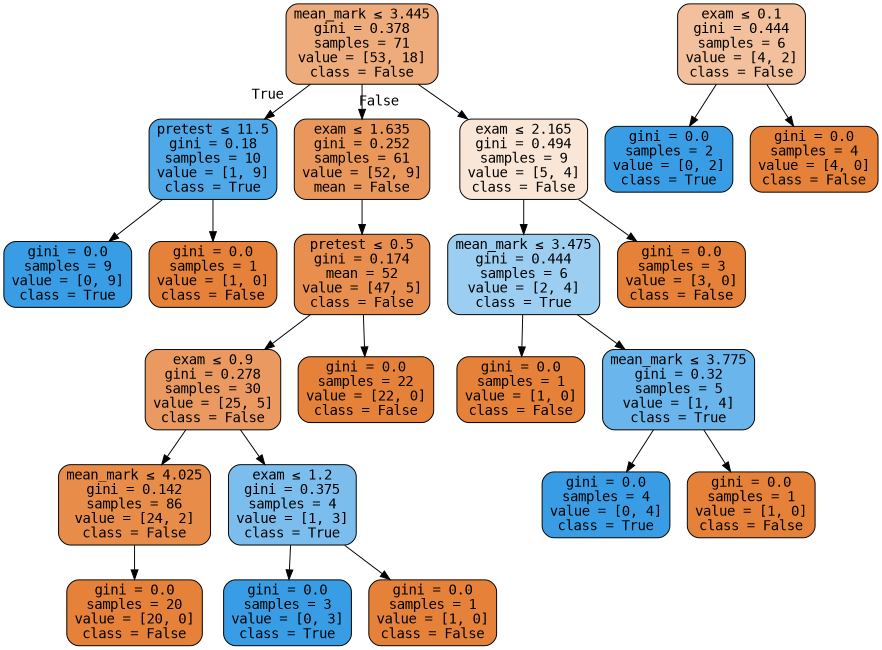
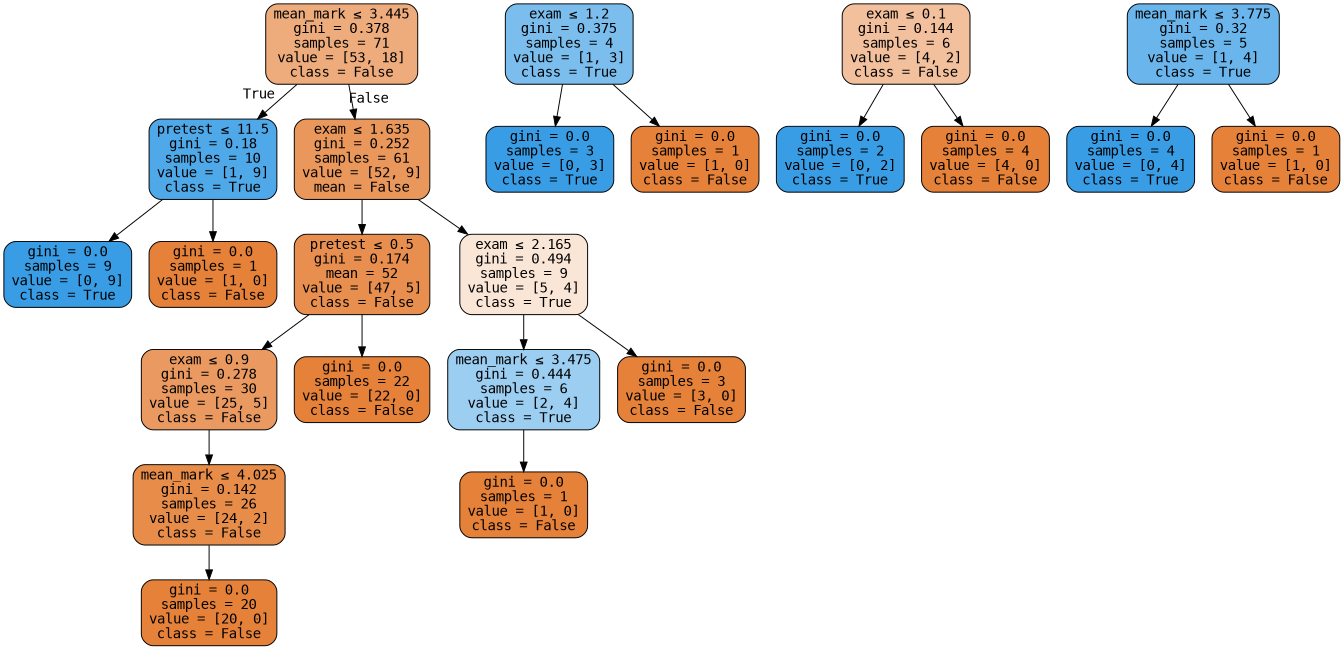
(742, 29) -> (906, 29)
(439, 99) -> (439, 214)
(524, 188) -> (524, 303)
(597, 329) -> none
(250, 443) -> none
(135, 504) -> (209, 504)
